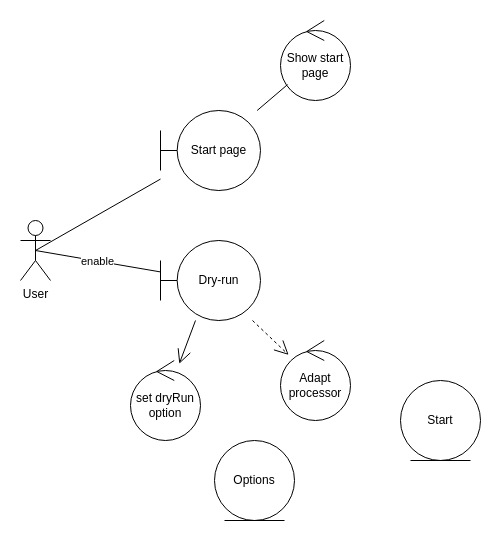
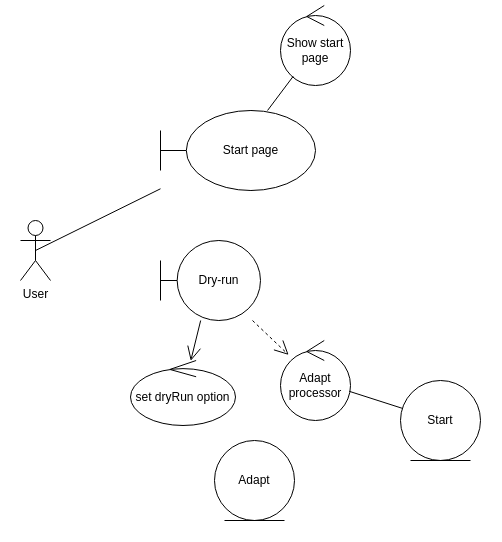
(316, 61) -> (316, 46)
(211, 151) -> (238, 151)
(97, 261) -> none
none -> (376, 400)
(166, 401) -> (183, 393)
(255, 481) -> (255, 481)
